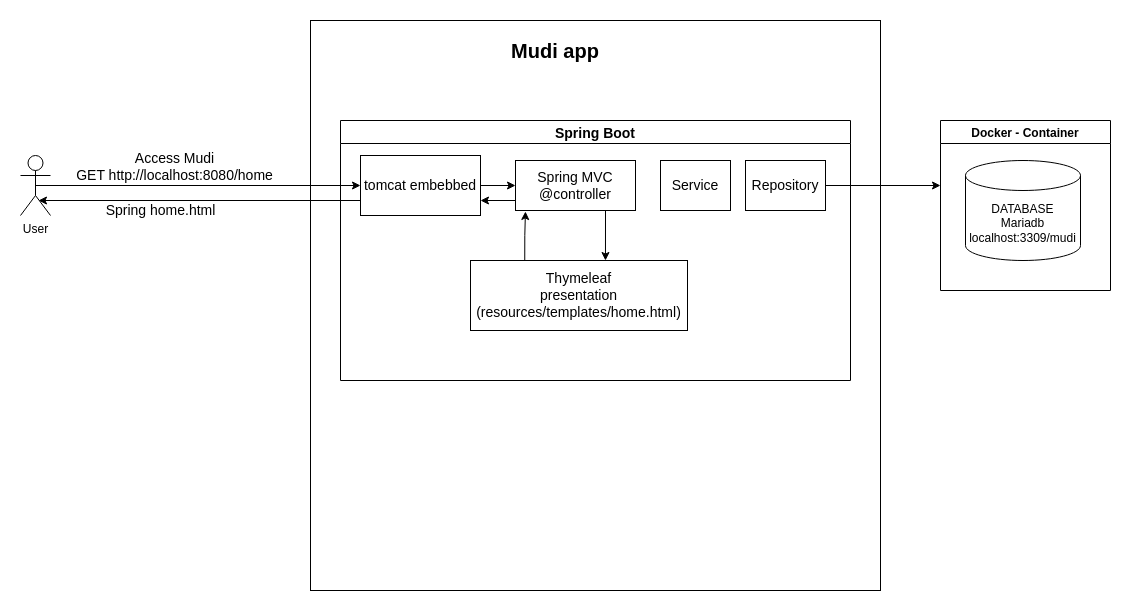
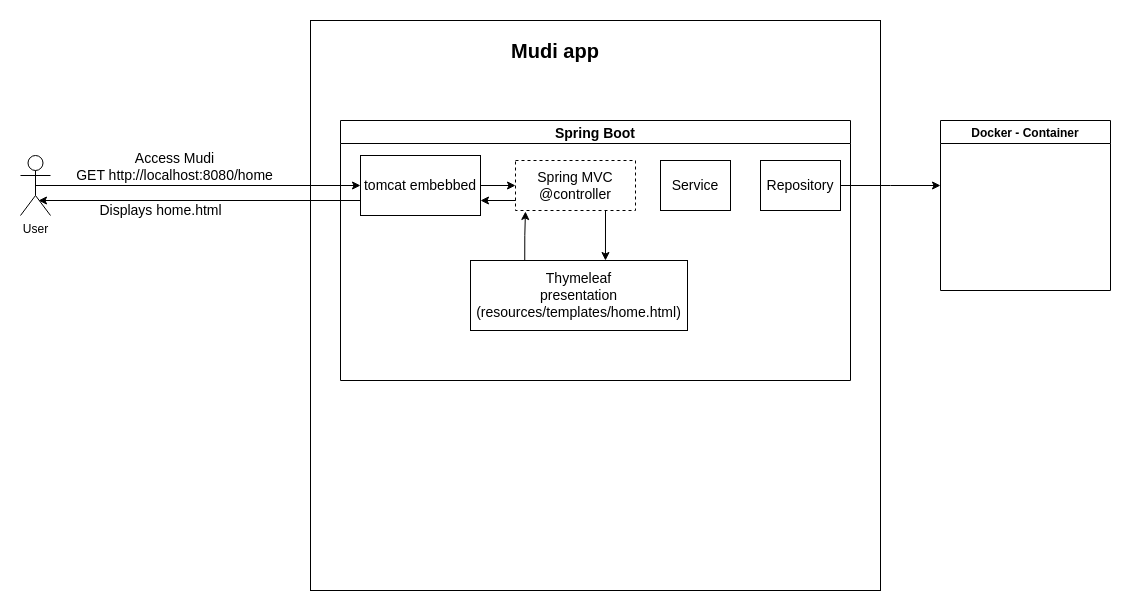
(576, 186) -> (576, 186)
(786, 186) -> (801, 186)
(161, 211) -> (161, 211)
(1023, 211) -> none
